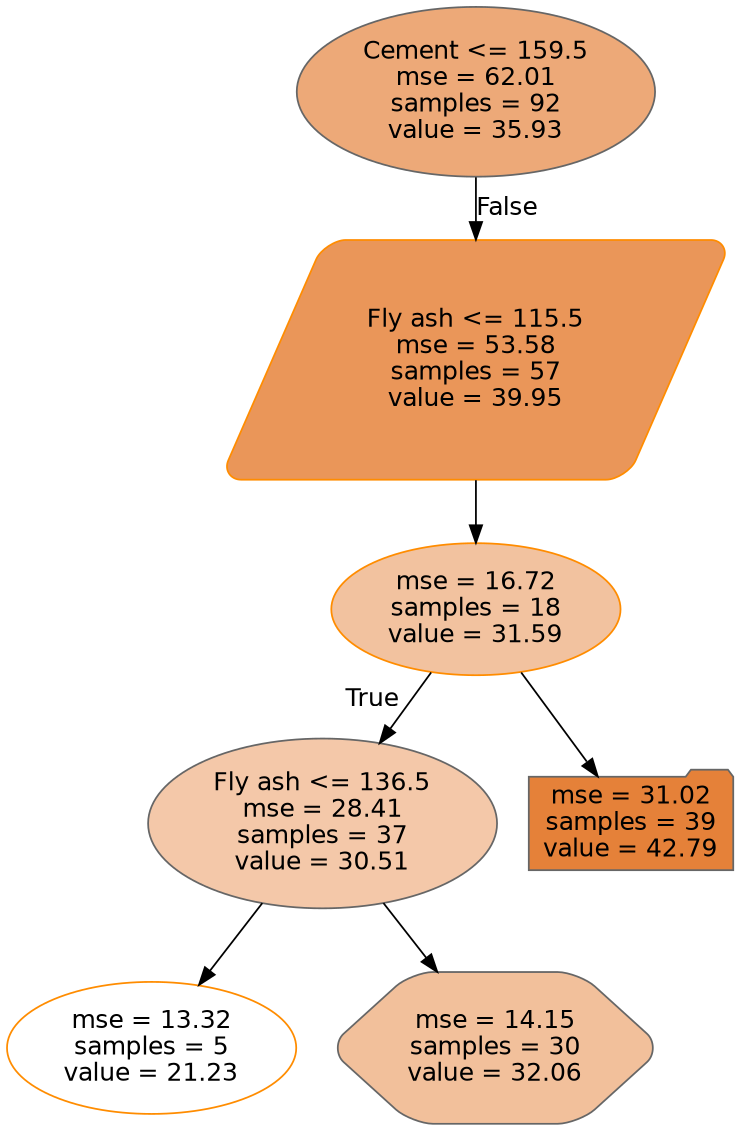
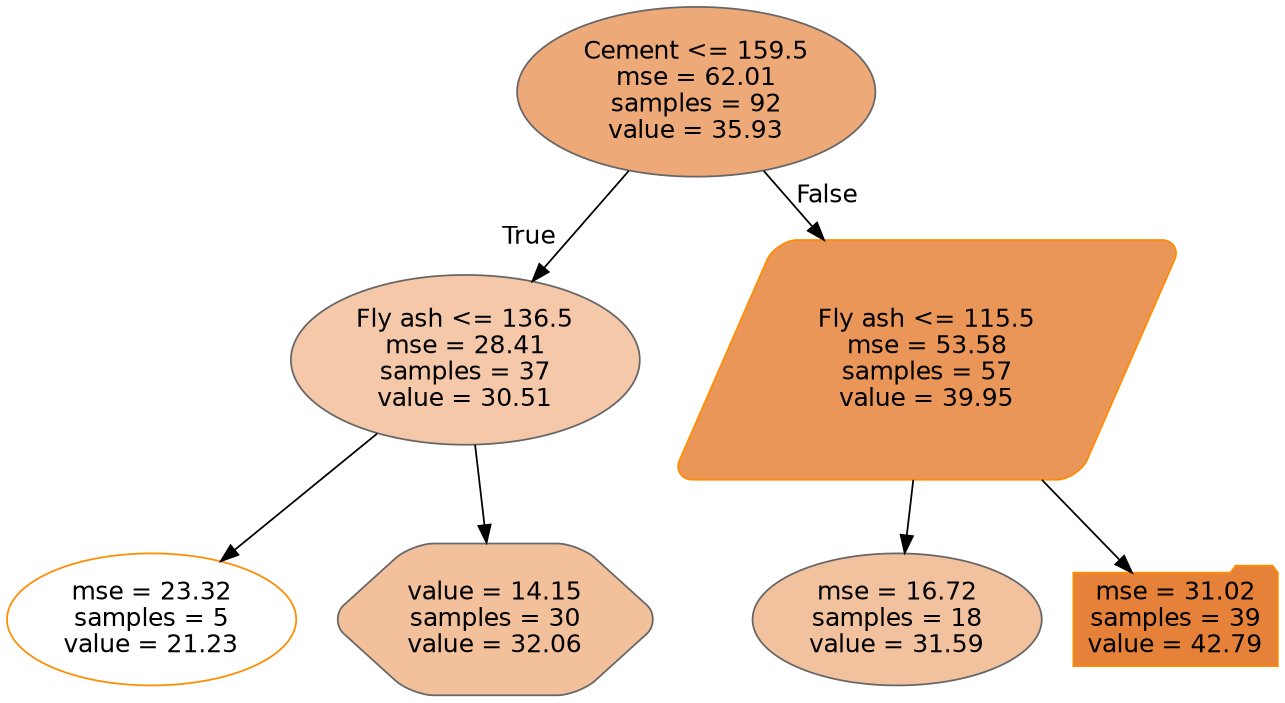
(476, 609) -> (897, 619)
(411, 701) -> (586, 219)
(554, 717) -> (1081, 520)
(631, 823) -> (1176, 619)
(152, 1048) -> (152, 619)
(495, 1048) -> (495, 619)
